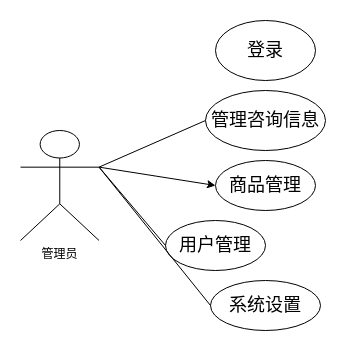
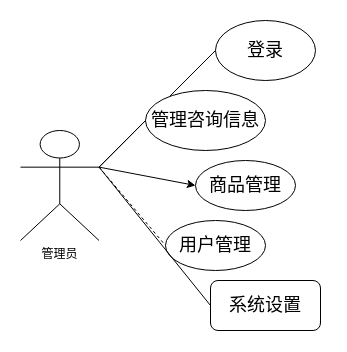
none -> (190, 76)
(266, 121) -> (206, 121)
(266, 186) -> (246, 186)
(153, 231) -> (153, 231)
(266, 306) -> (266, 306)
